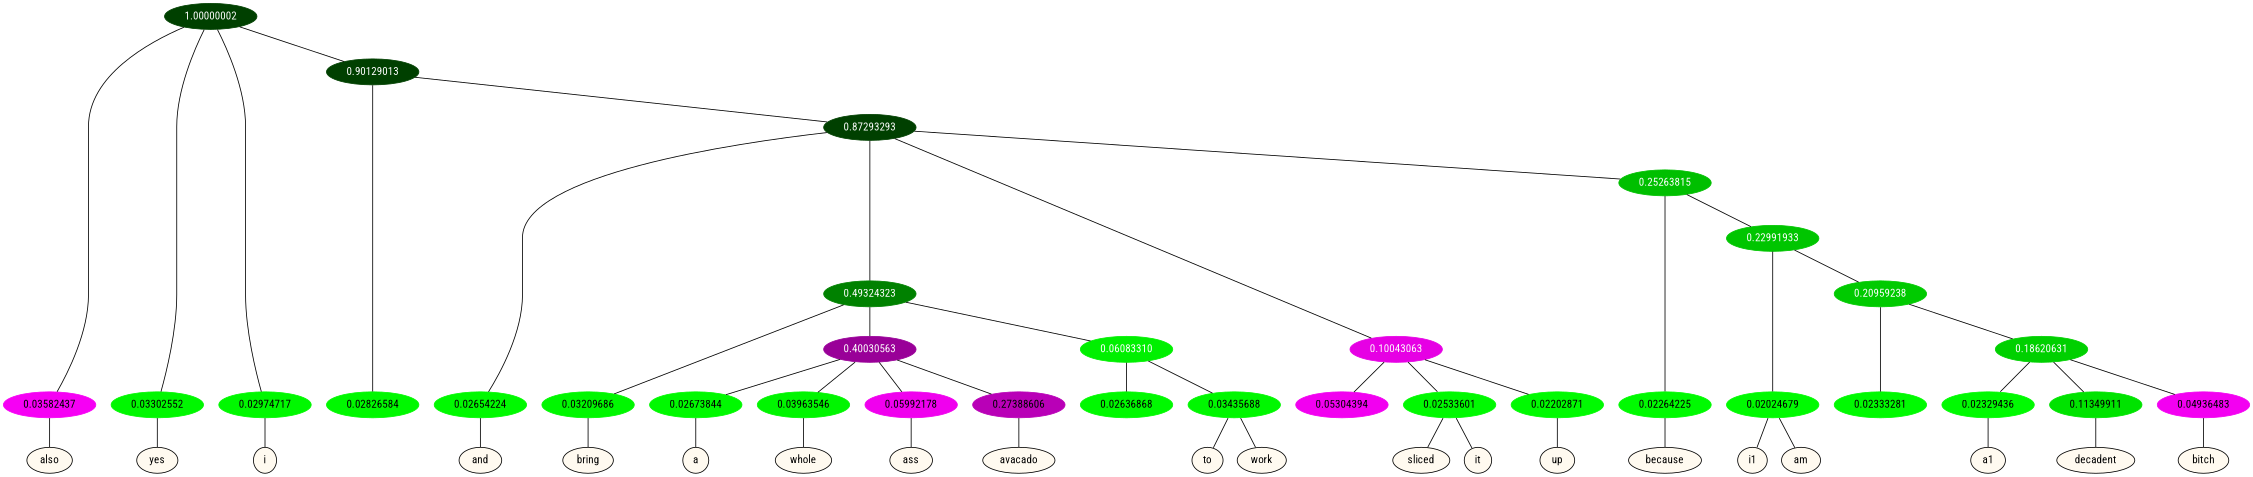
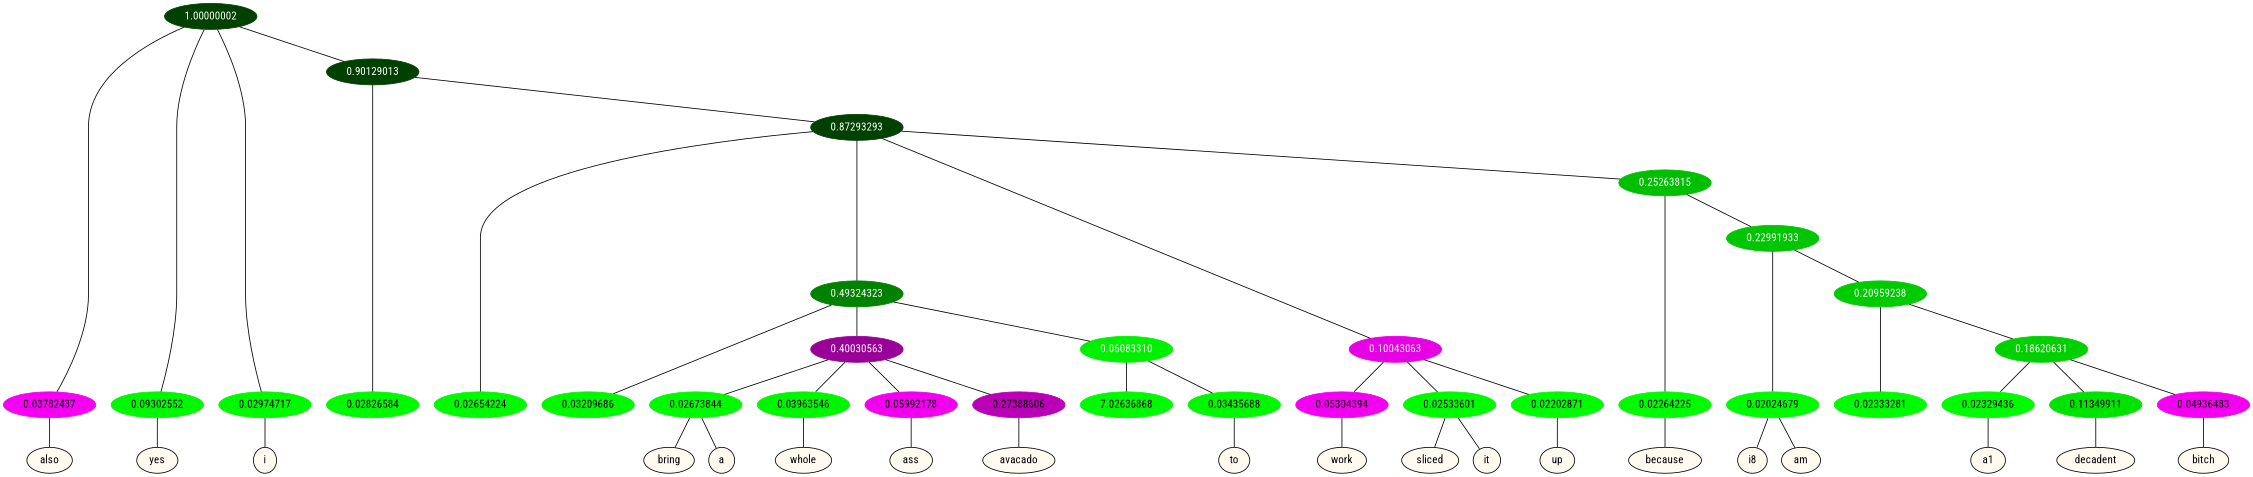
(50, 405) -> (50, 405)
(157, 405) -> (157, 405)
(1127, 405) -> (1127, 405)
(588, 433) -> (682, 433)
(1248, 433) -> (1342, 433)
(480, 460) -> none
(1752, 460) -> (1752, 460)
